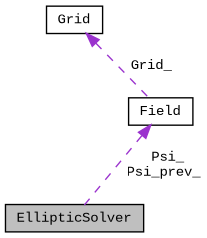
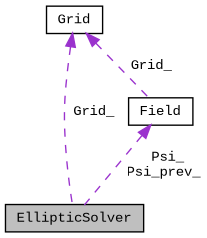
none -> (65, 126)
